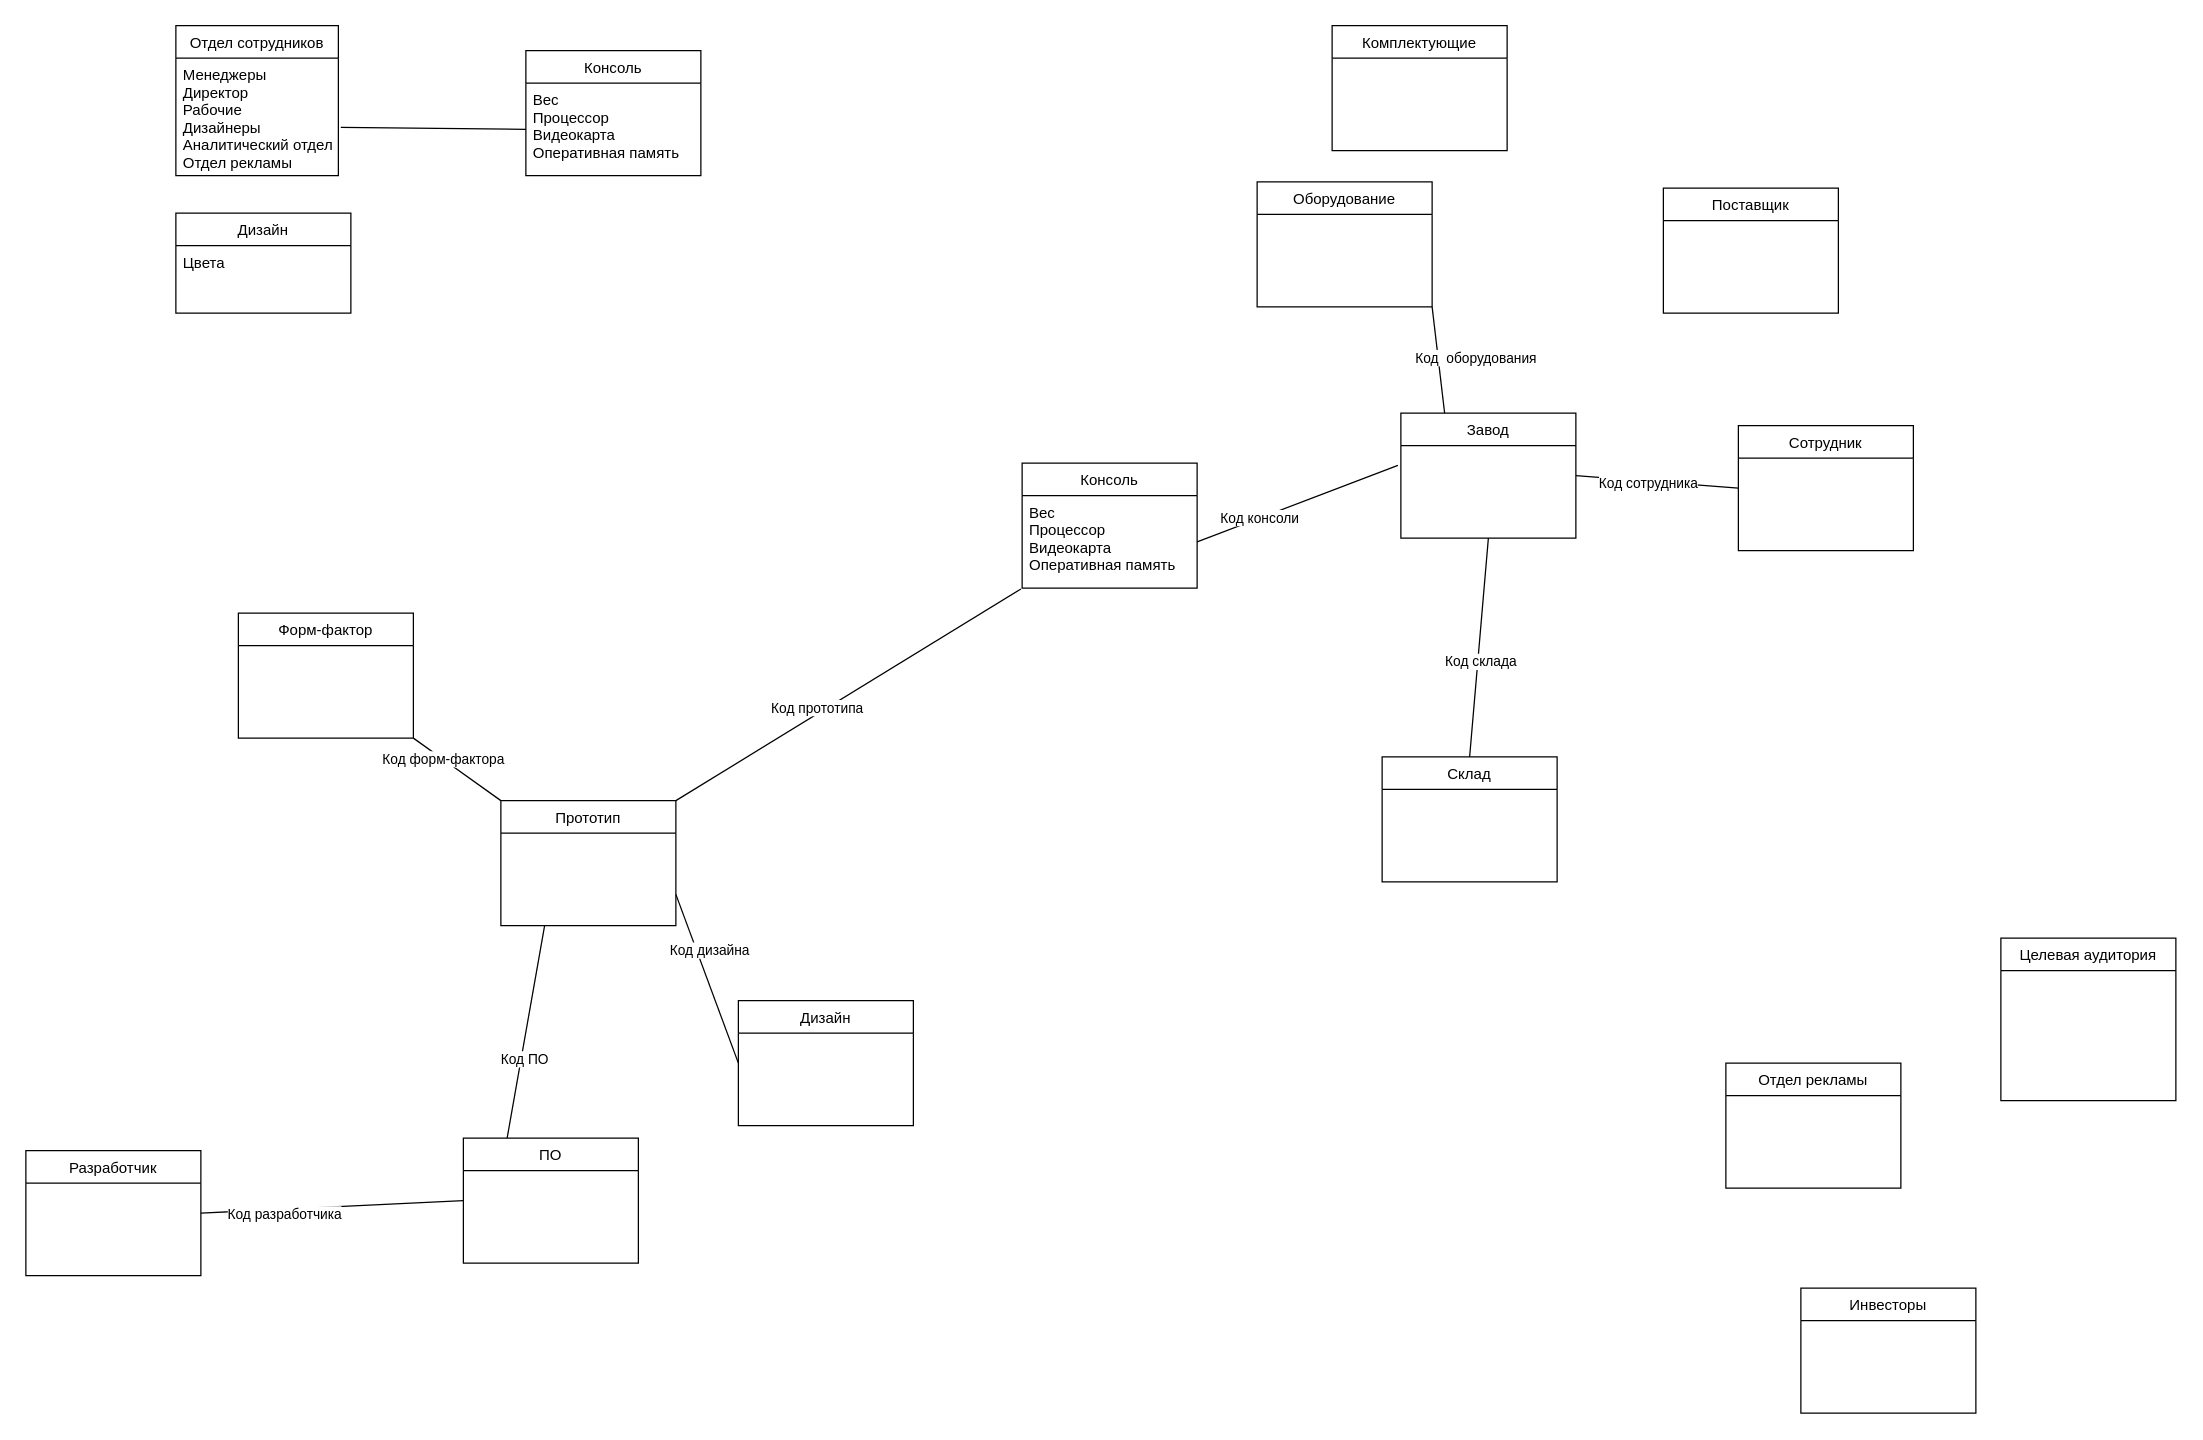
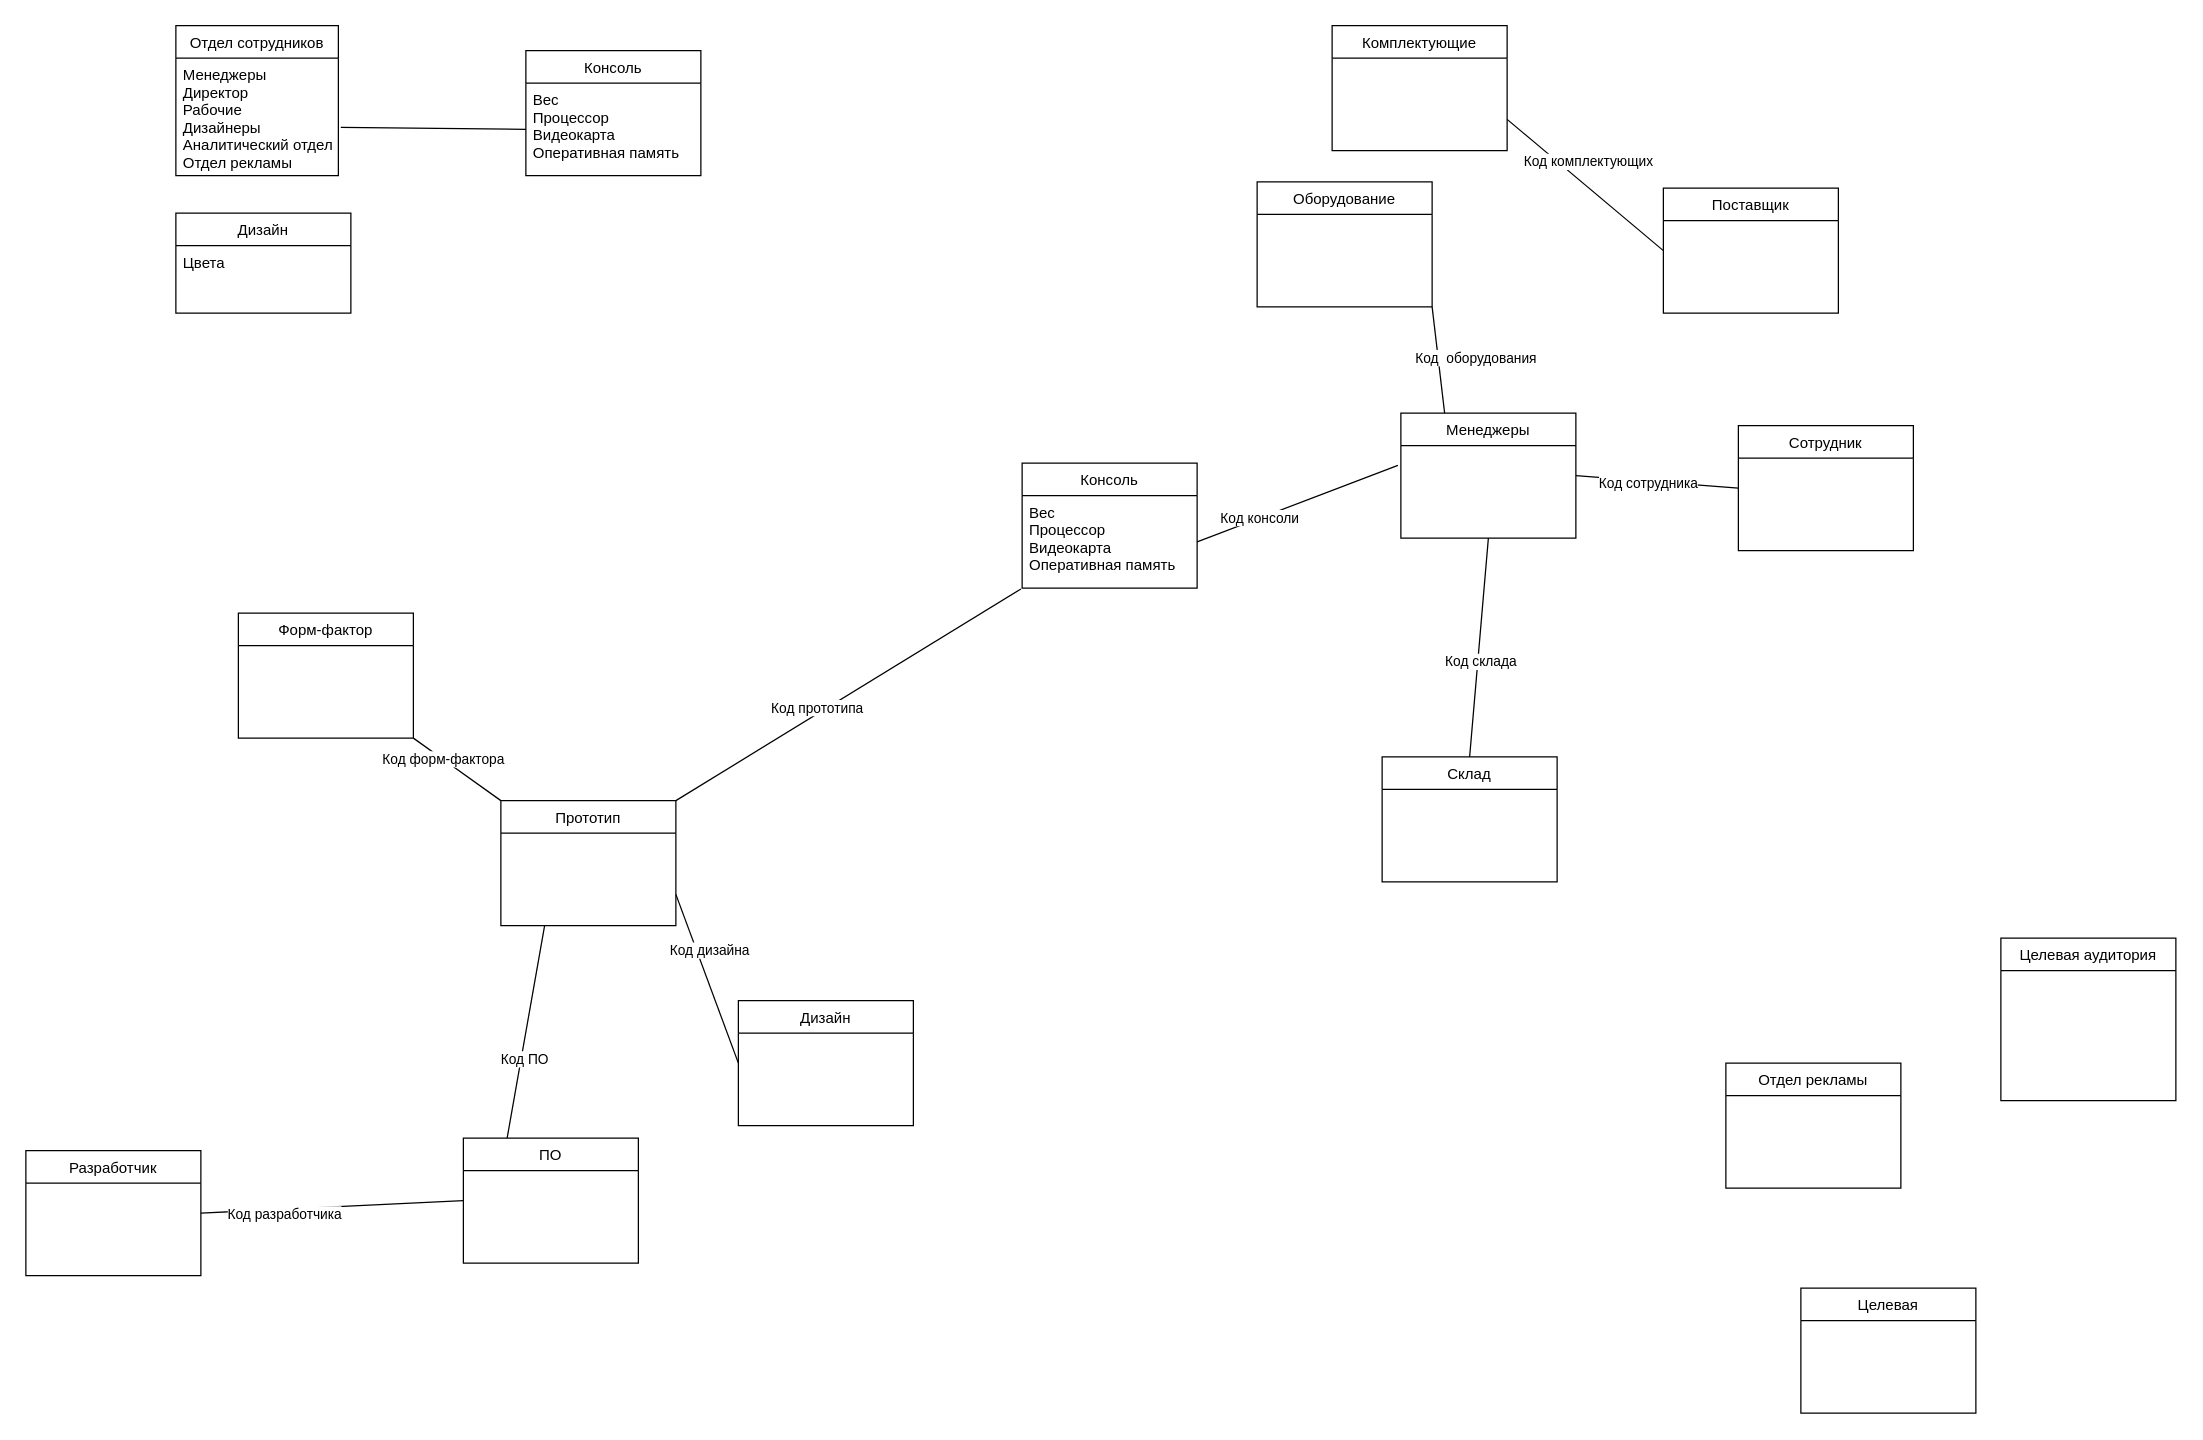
none -> (1584, 184)
(1488, 430) -> (1488, 430)
(1888, 1305) -> (1888, 1305)
